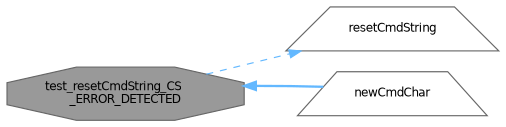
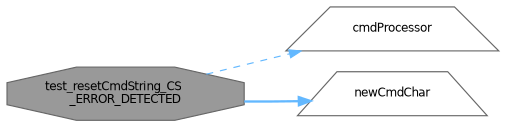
(392, 29) -> (392, 29)
(290, 86) -> (271, 101)
